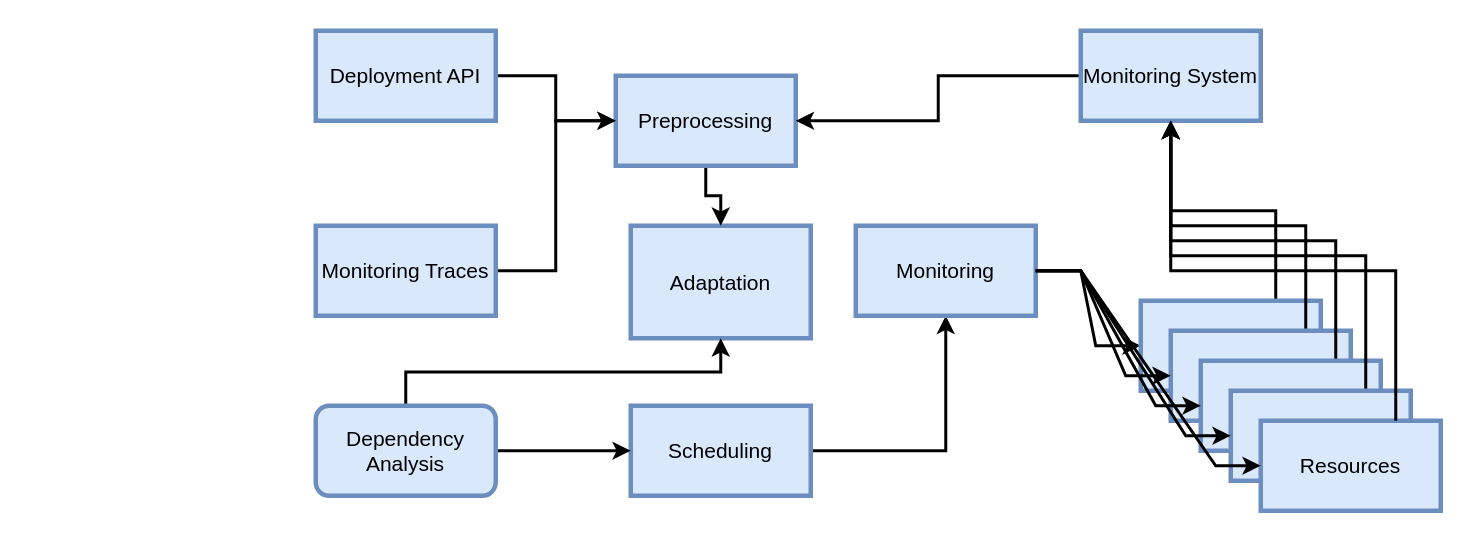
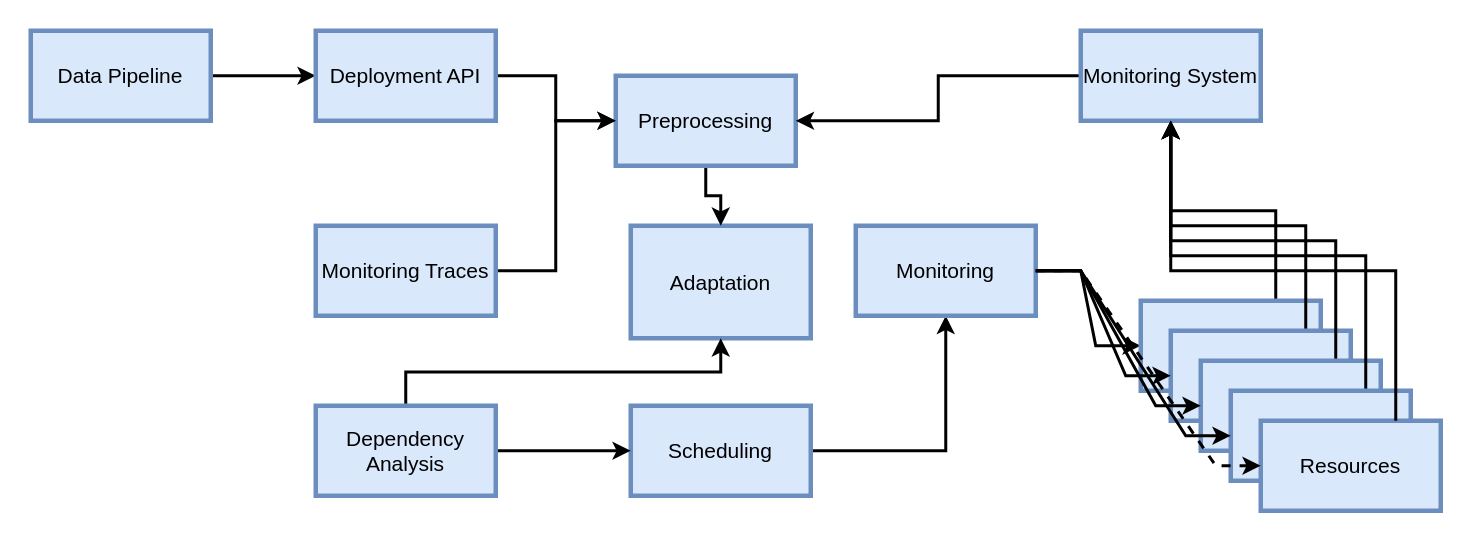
none -> (121, 76)
none -> (257, 76)
(1203, 447) -> (1203, 447)
(406, 451) -> (406, 451)
